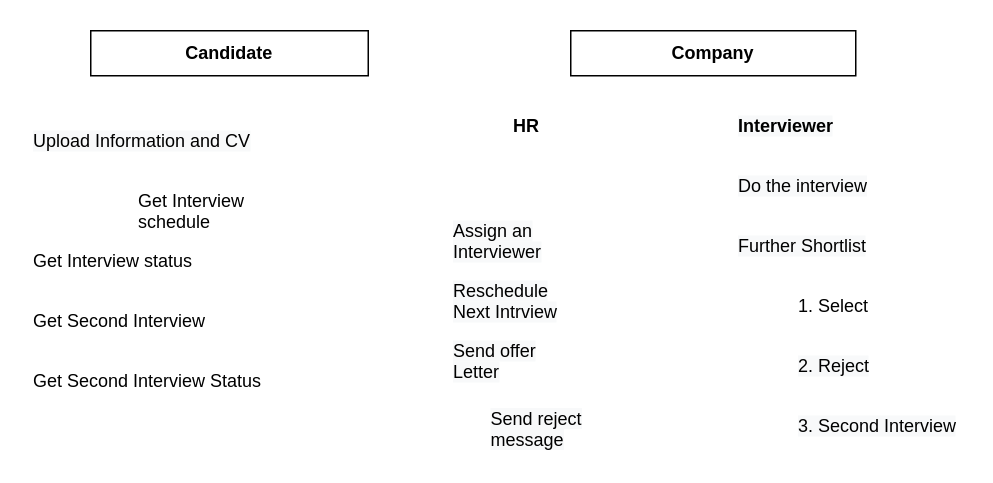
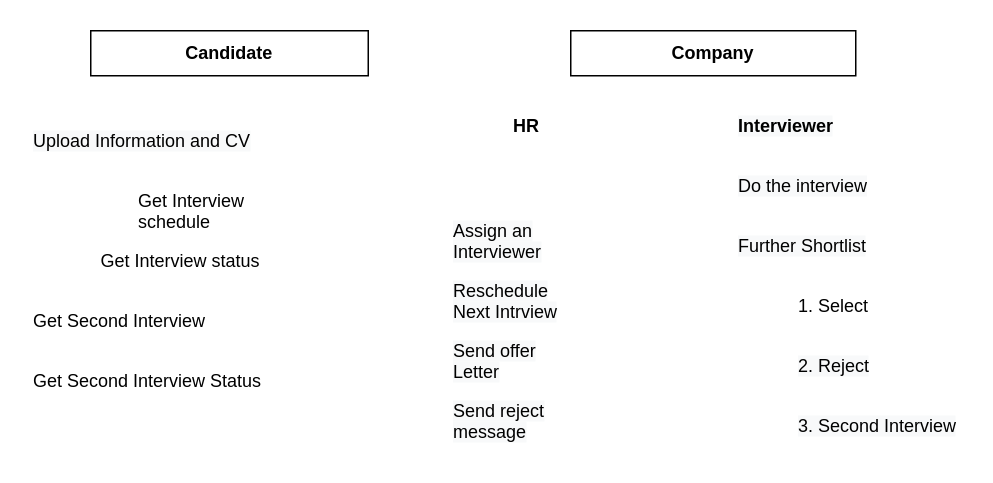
(151, 263) -> (218, 263)
(548, 421) -> (511, 413)
